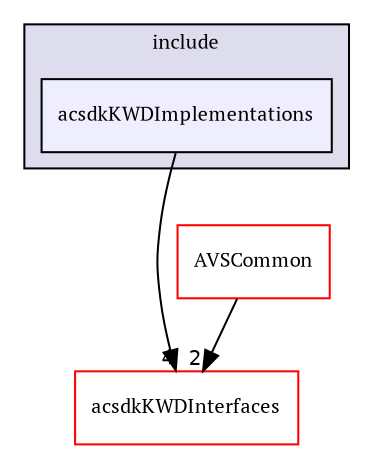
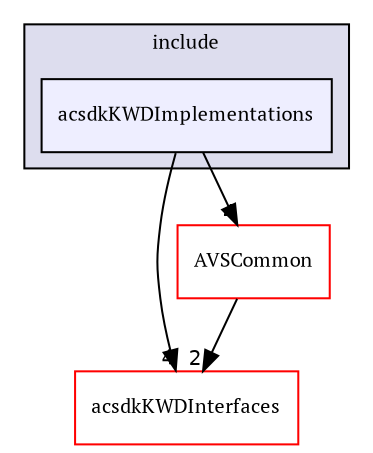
none -> (217, 181)
